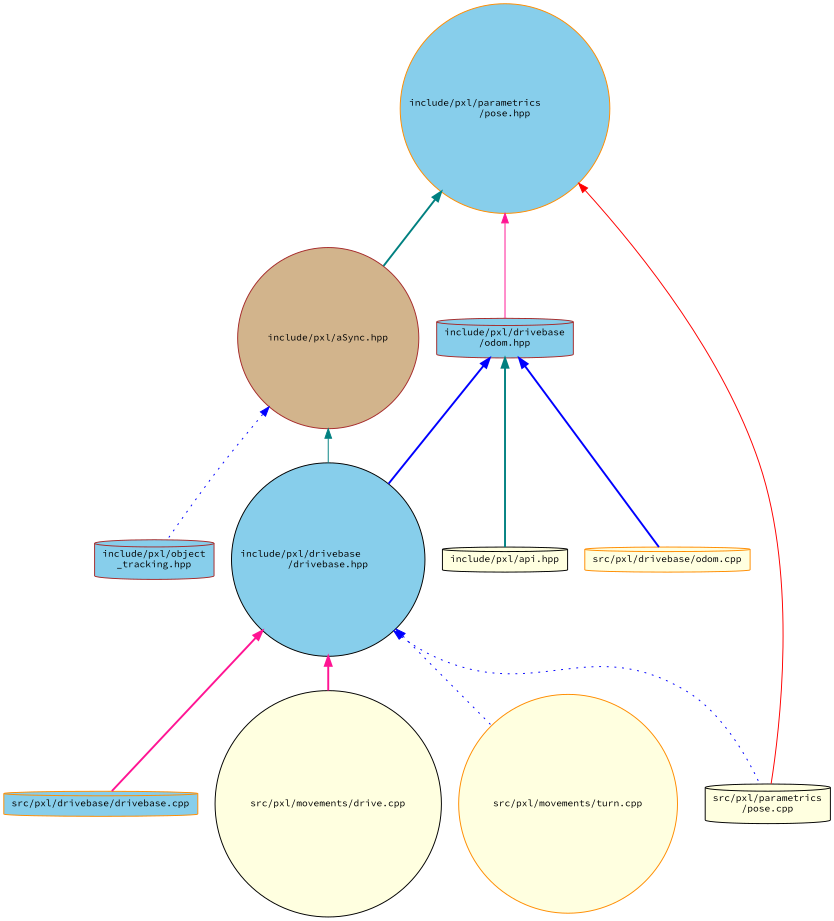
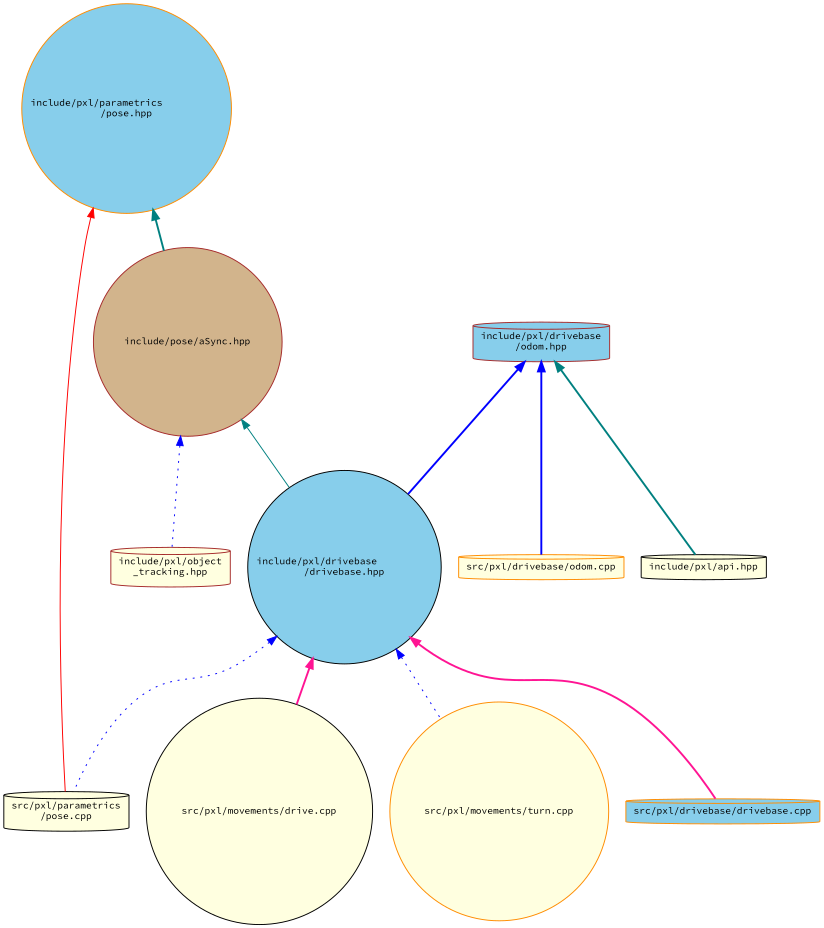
(505, 271) -> none
(328, 338) -> (188, 342)
(154, 560) -> (171, 567)
